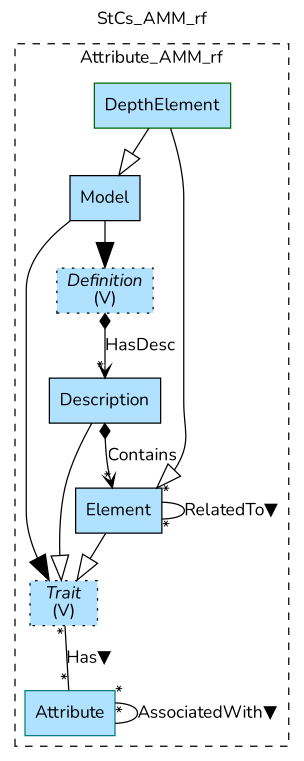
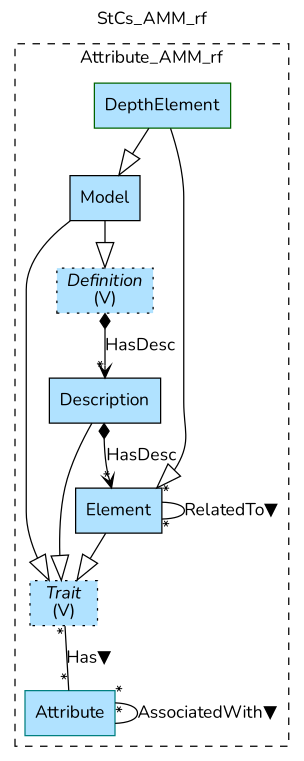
(105, 232) -> (105, 232)
(26, 382) -> (26, 382)
(142, 456) -> (142, 456)
